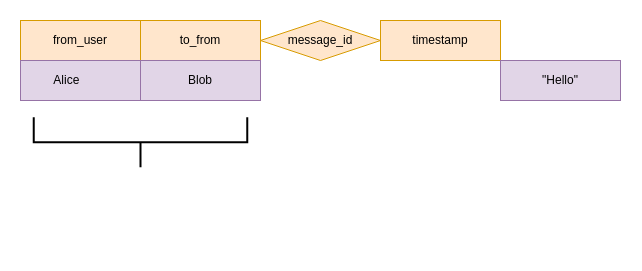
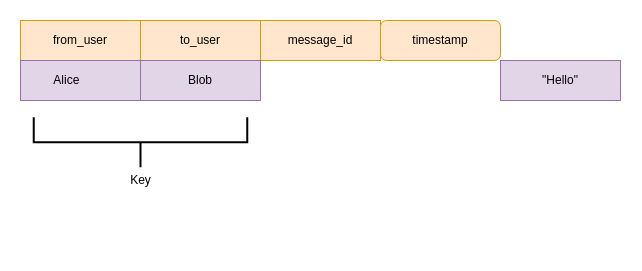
(201, 41) -> (201, 41)
(321, 41) -> (321, 41)
(441, 41) -> (441, 41)
none -> (141, 181)
